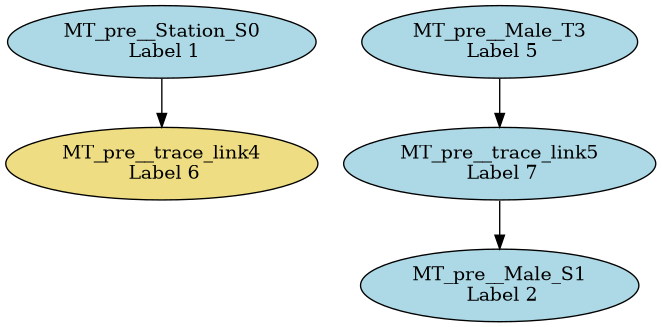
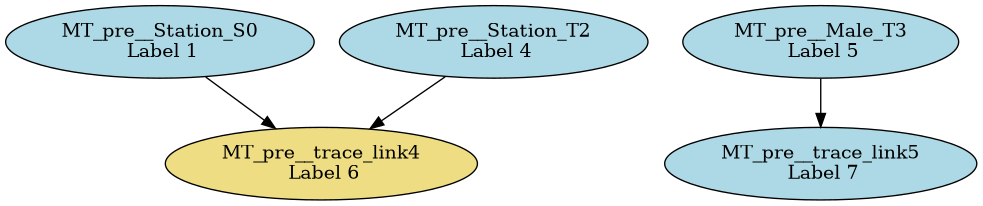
none -> (494, 42)
(500, 285) -> none
